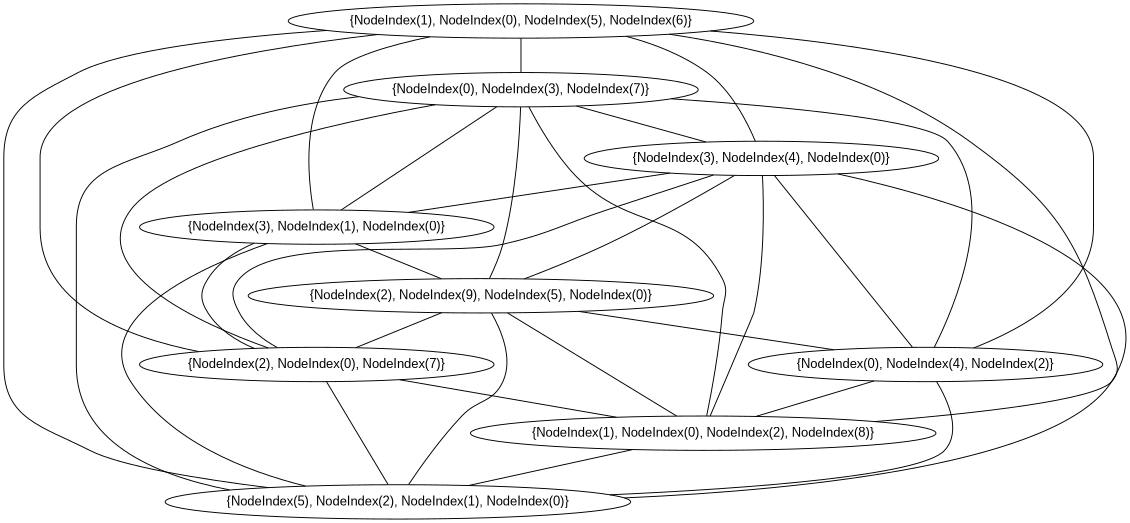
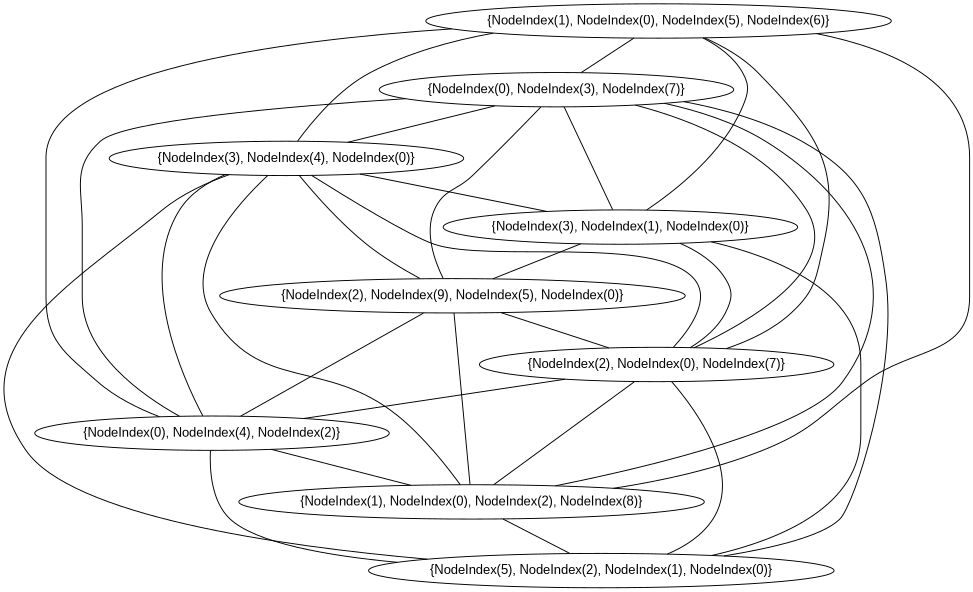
(4, 231) -> none
none -> (434, 399)
(478, 404) -> none
